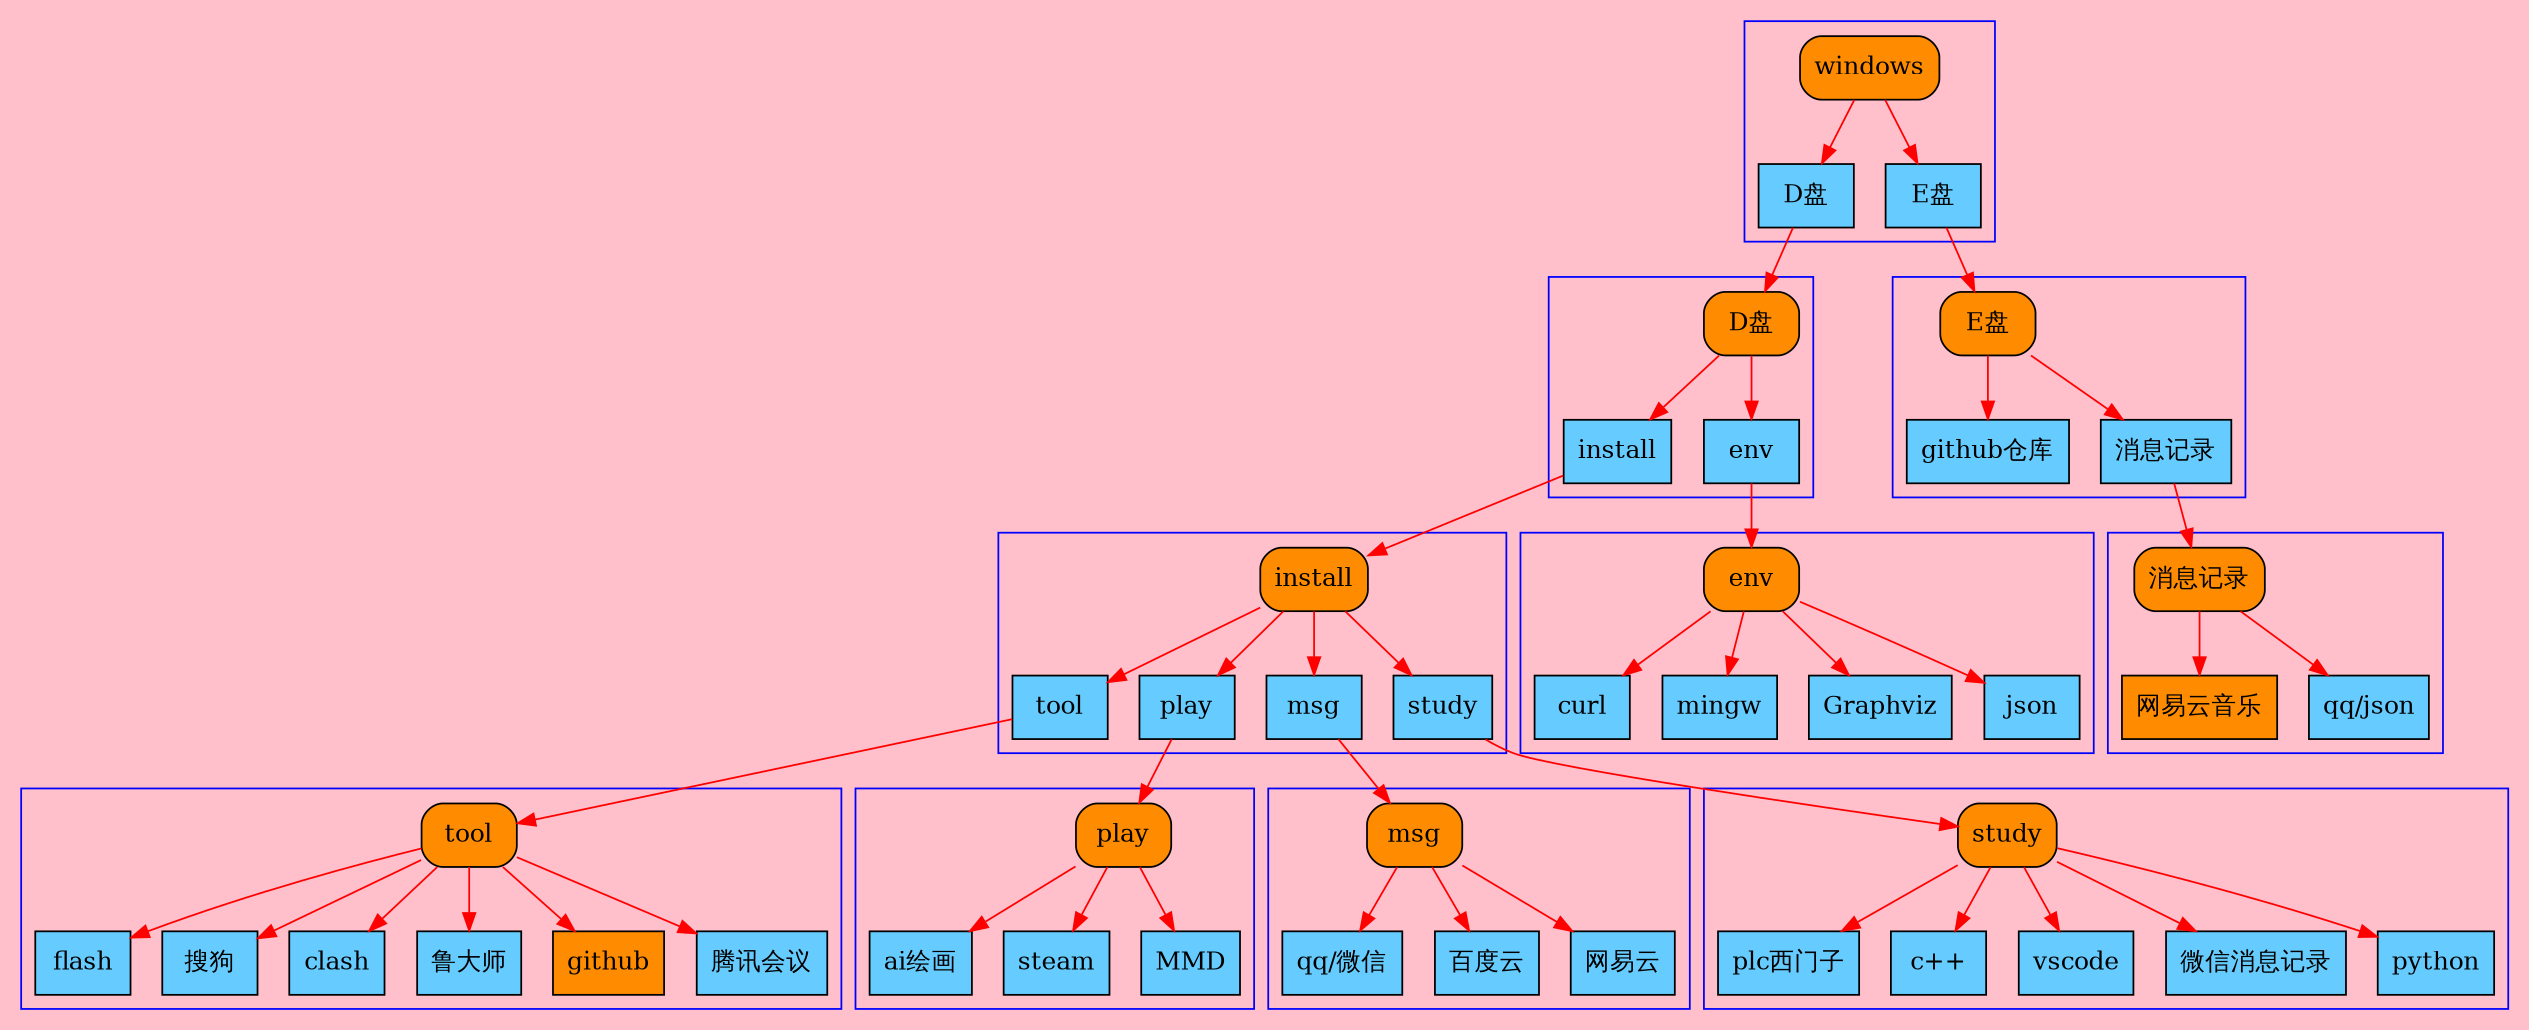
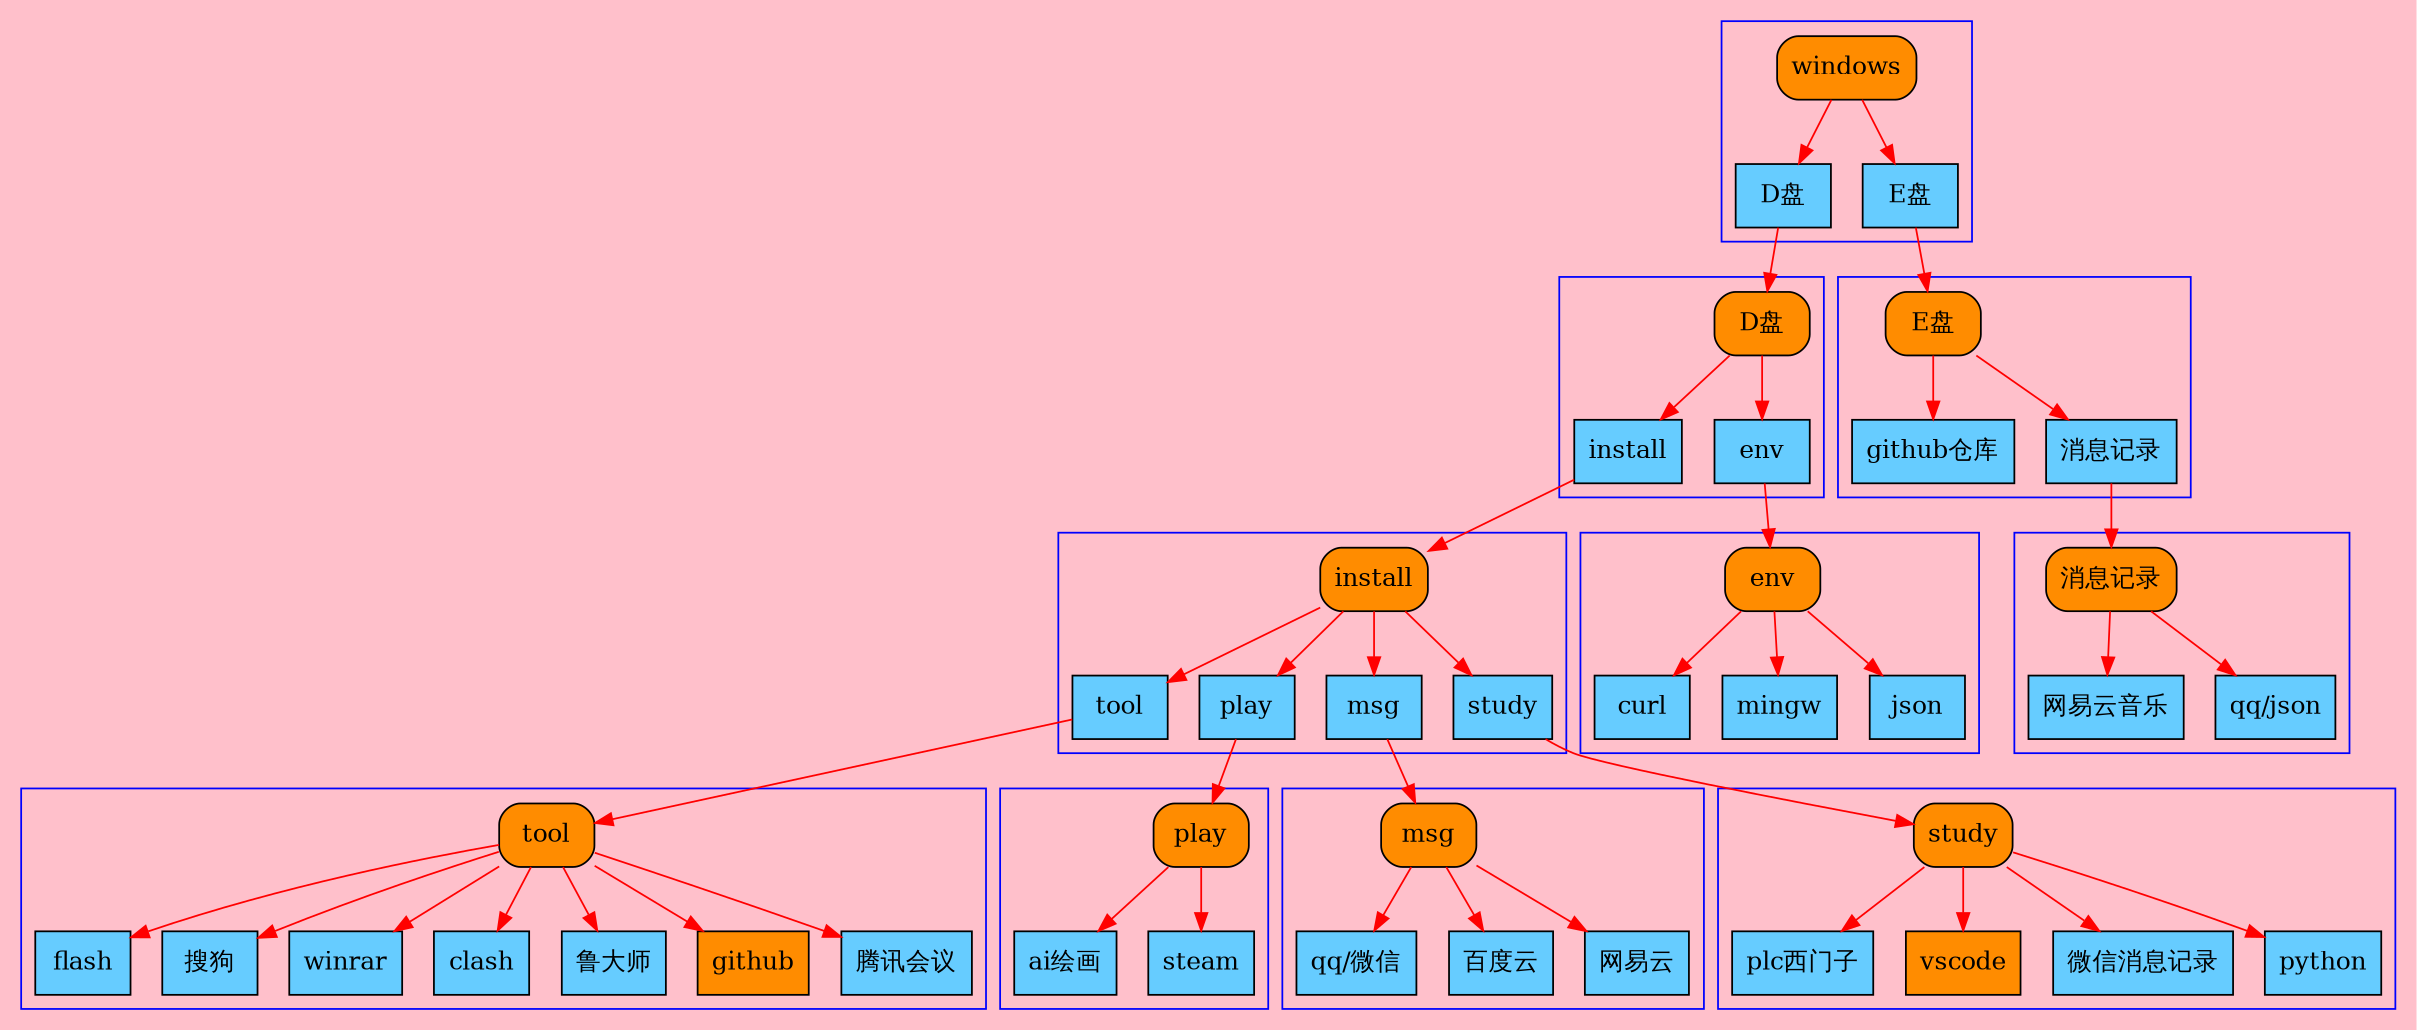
(1880, 707) -> none
(2200, 707) -> (2106, 707)
none -> (346, 963)
(1191, 963) -> none
(1939, 963) -> none
(2076, 963) -> (1963, 963)
